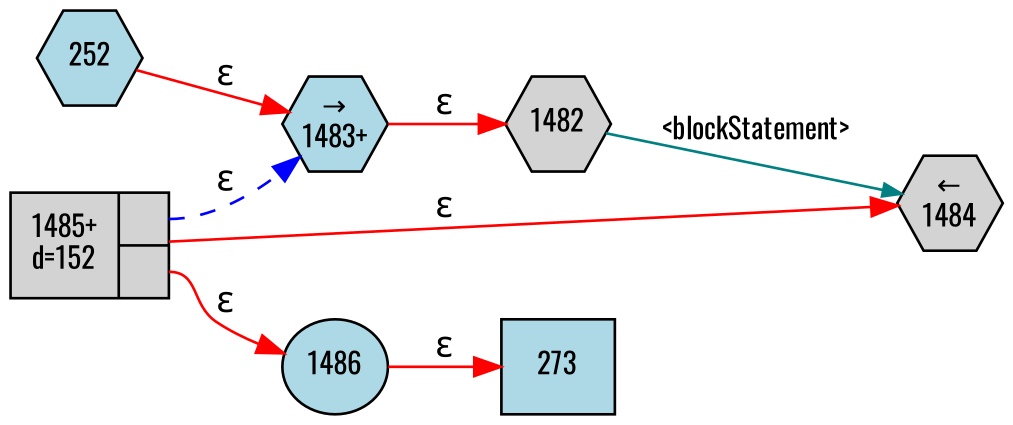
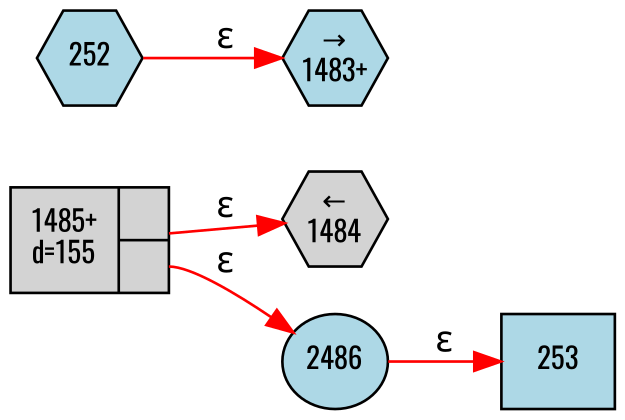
(558, 124) -> none
(227, 205) -> none
(65, 260) -> (65, 255)
(335, 367) -> (335, 362)
(558, 367) -> (558, 362)
